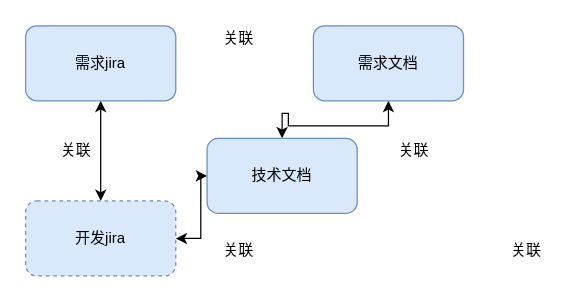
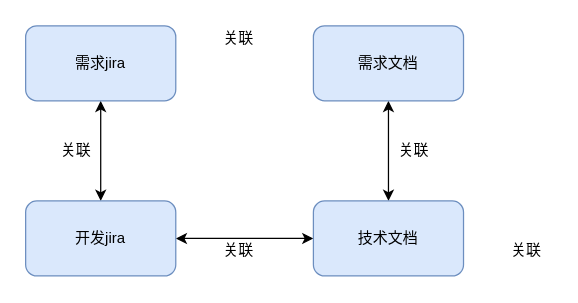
(282, 176) -> (388, 238)
(101, 238) -> (101, 238)
